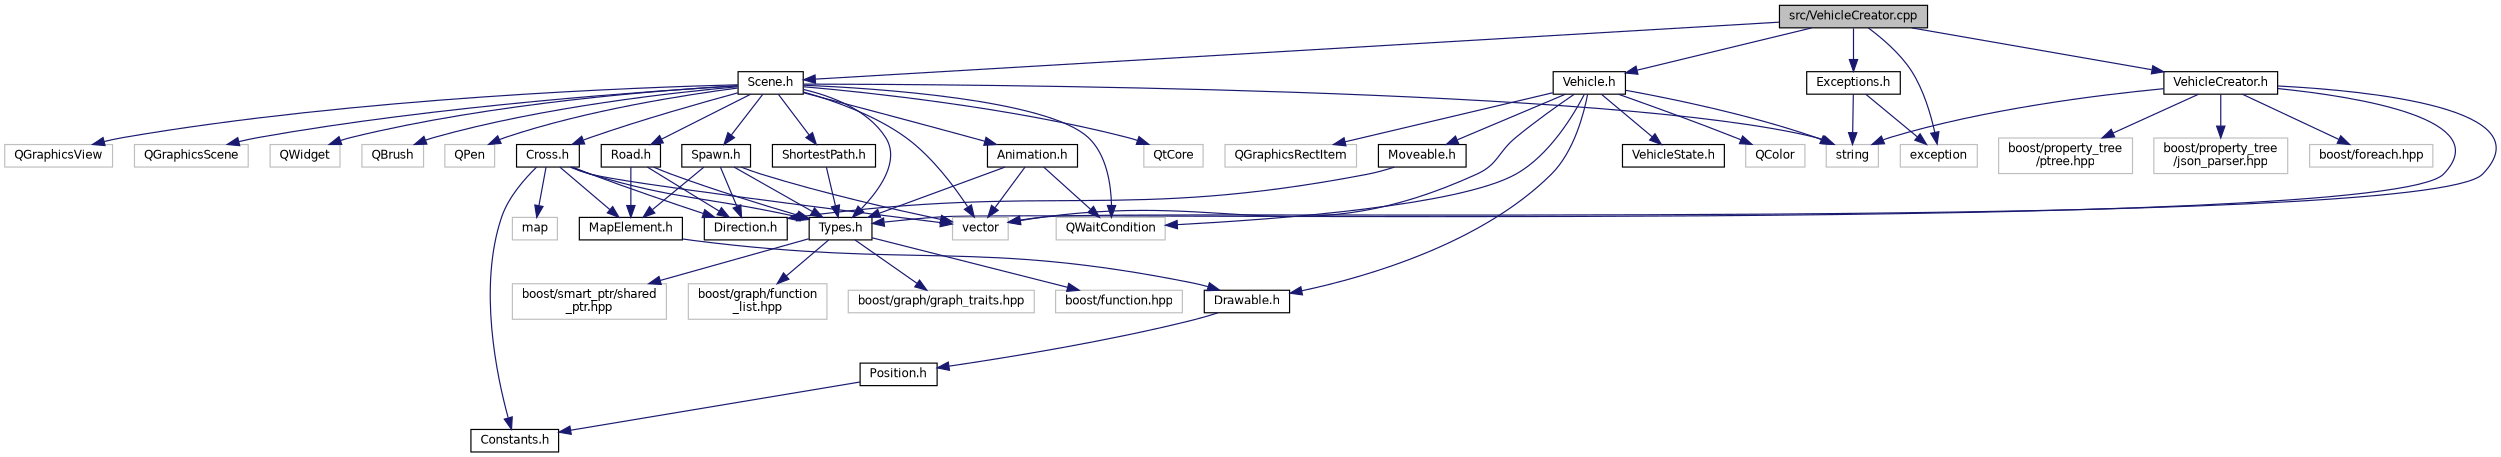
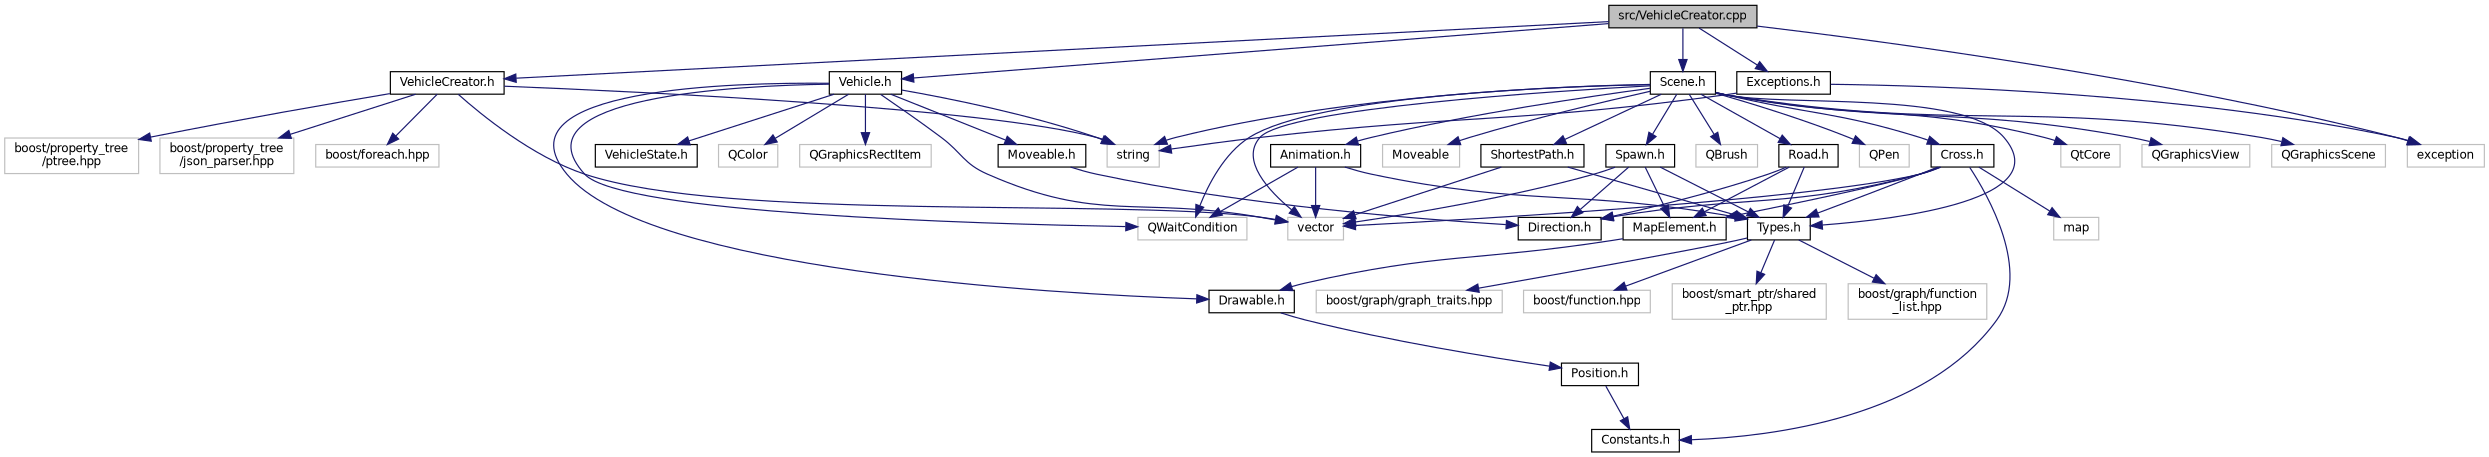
(305, 156) -> (1421, 156)
none -> (1425, 192)
(1777, 215) -> none
